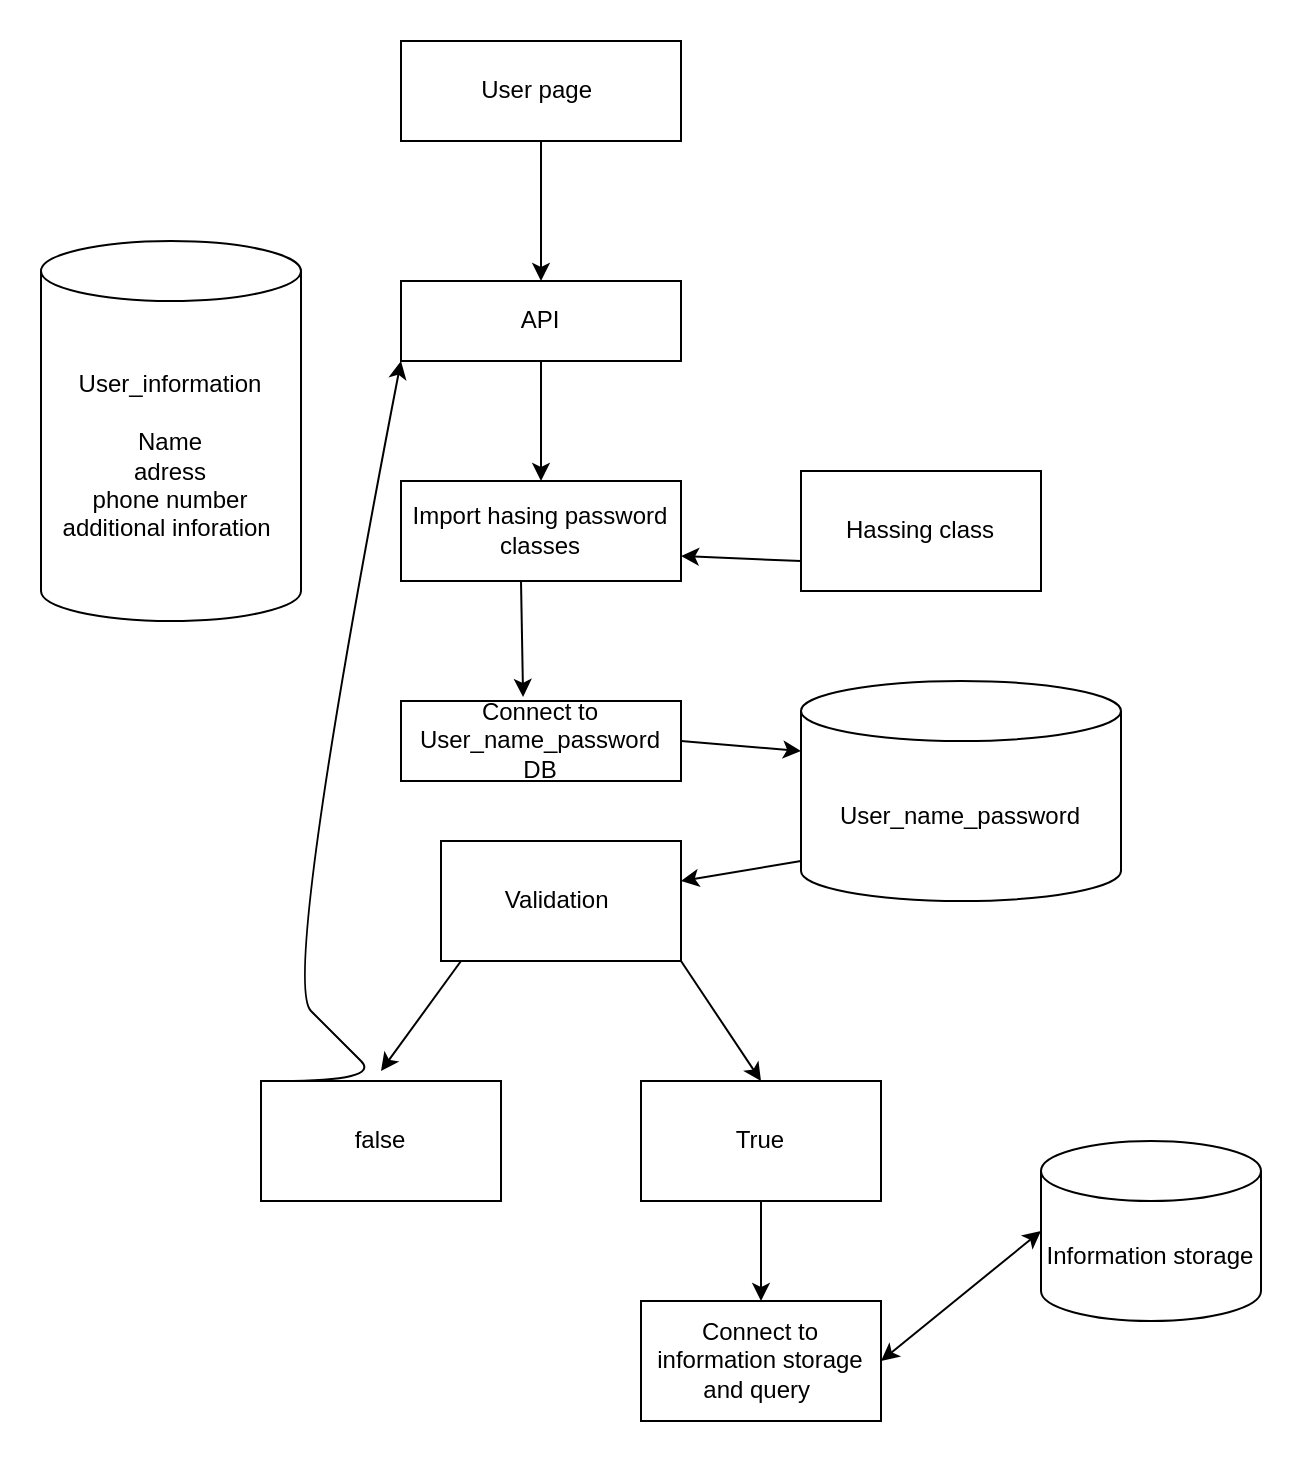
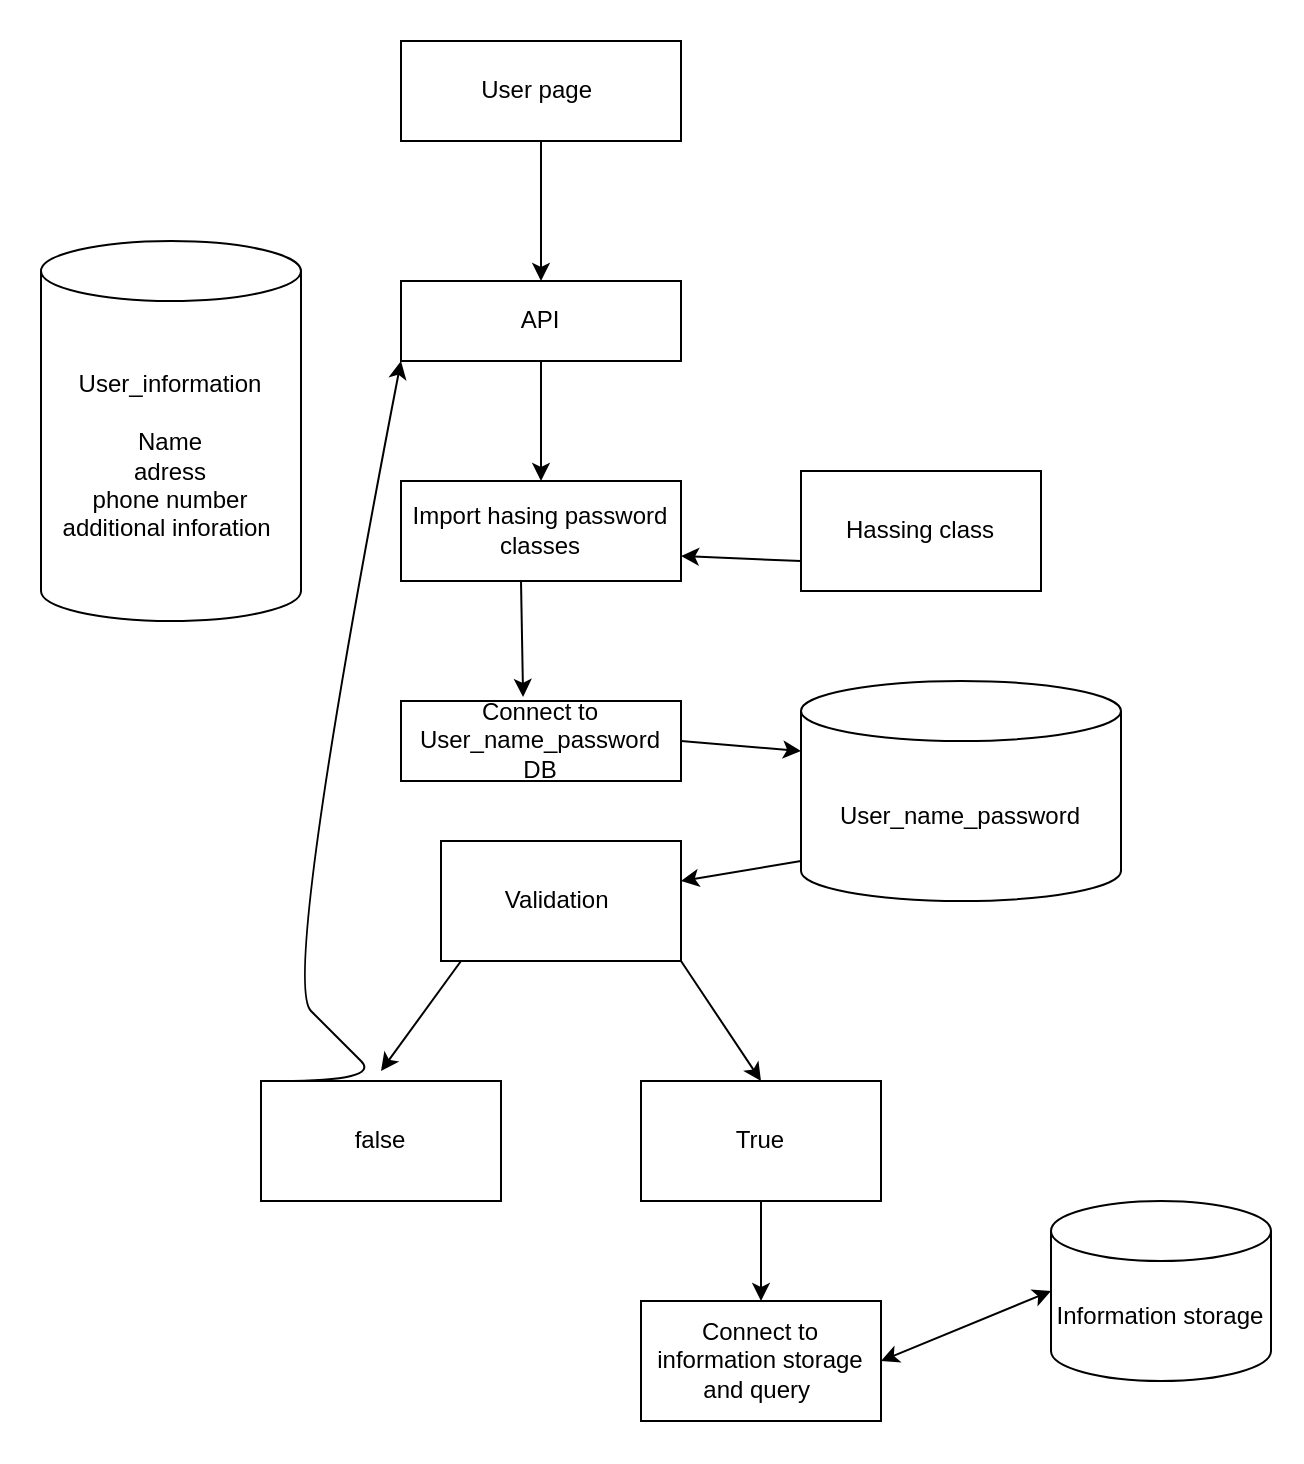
(1151, 1231) -> (1161, 1291)
